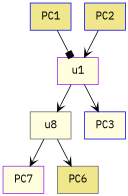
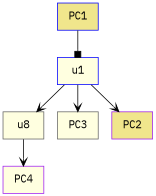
(105, 17) -> (132, 125)
(93, 40) -> (102, 96)
(78, 71) -> (78, 71)
(105, 125) -> (78, 125)
(23, 180) -> (23, 180)
(78, 180) -> none
